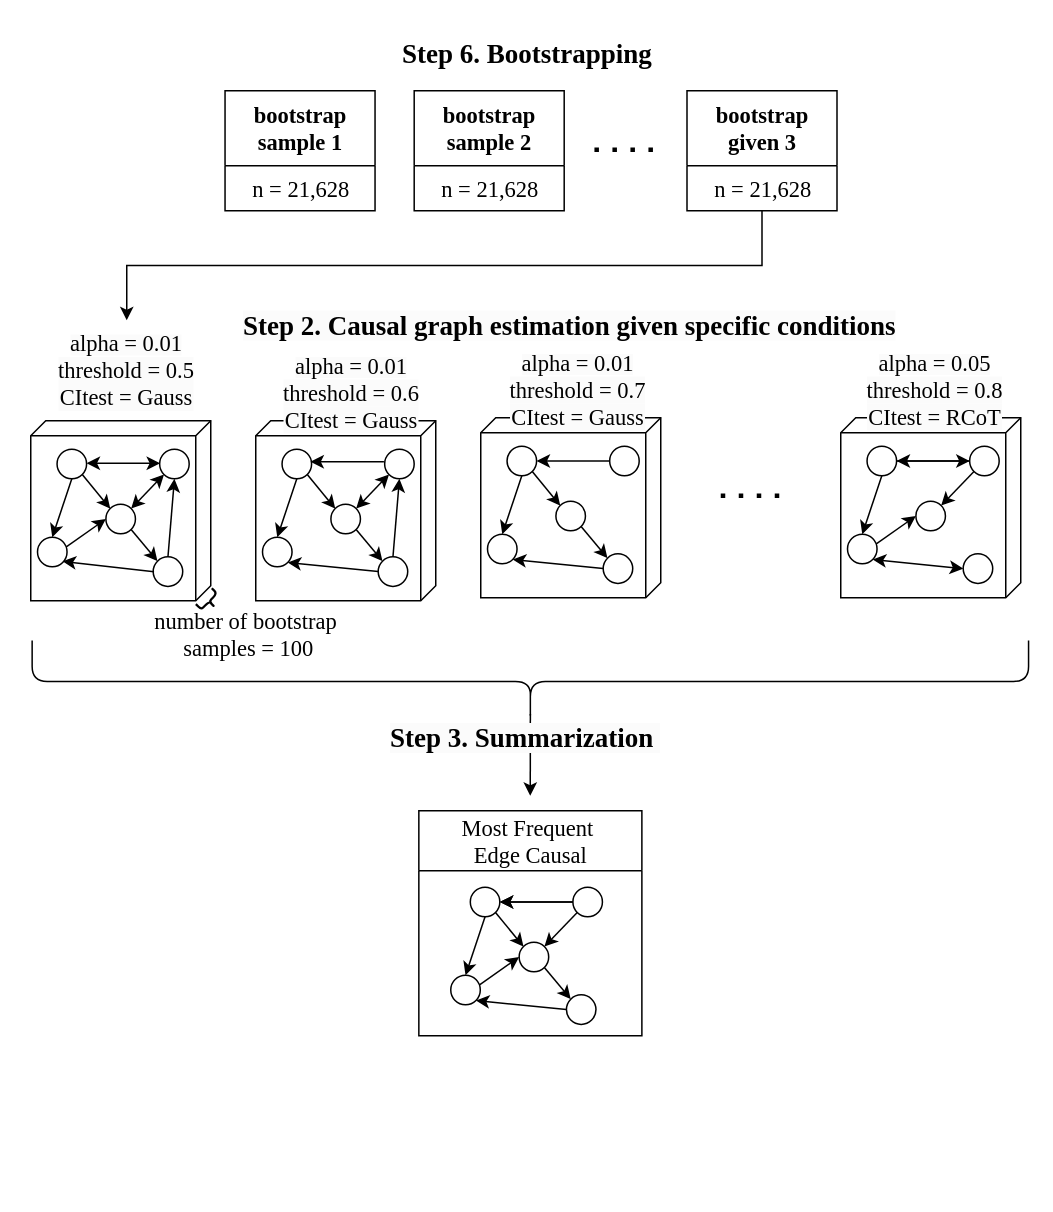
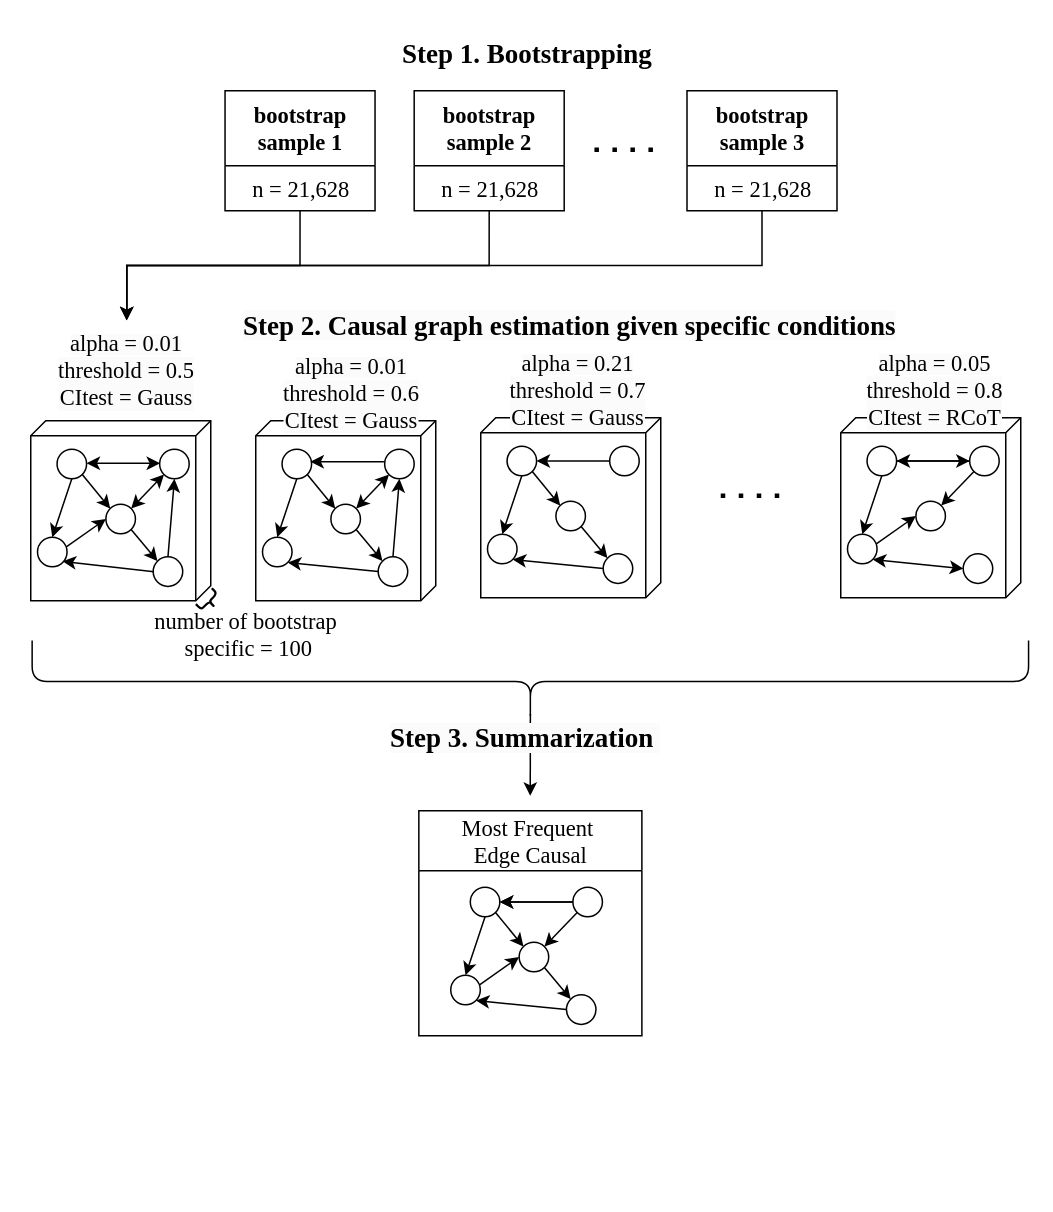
(531, 68) -> (531, 68)
(763, 128) -> (763, 128)
none -> (300, 237)
none -> (489, 237)
(578, 383) -> (578, 383)
(249, 634) -> (249, 634)
